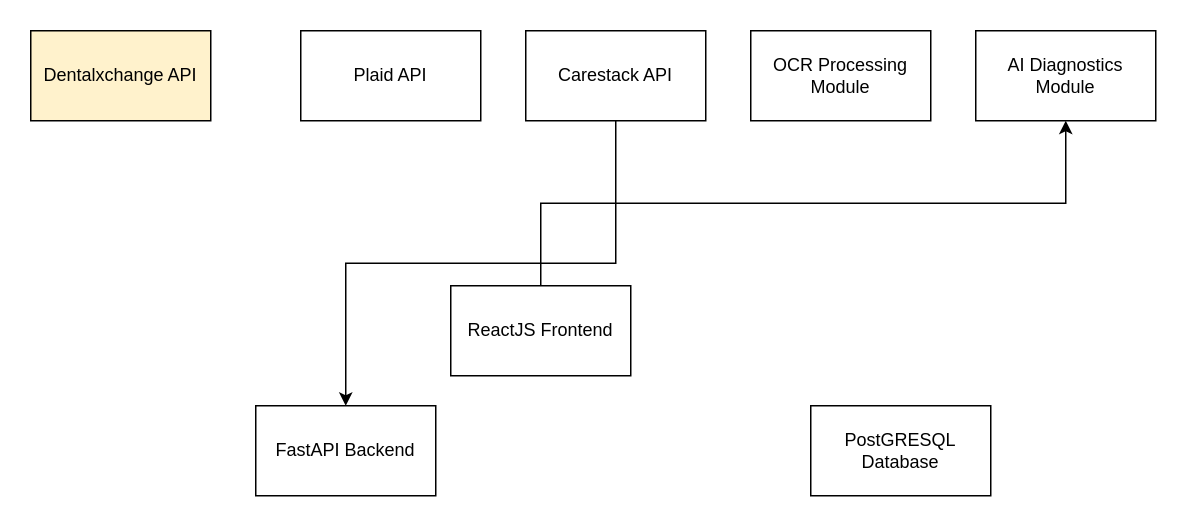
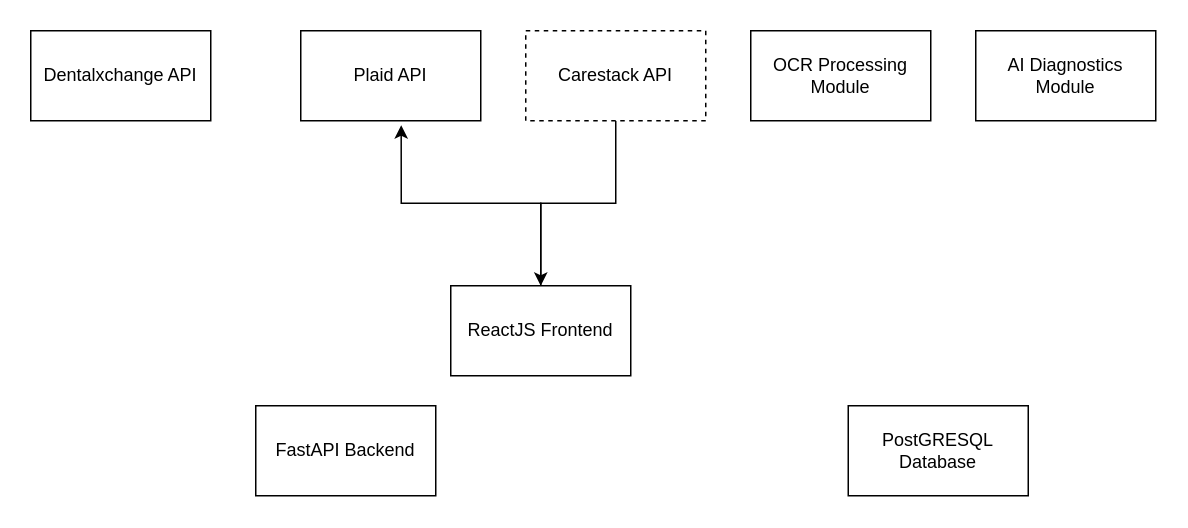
(121, 76) -> (121, 76)
(616, 76) -> (616, 76)
(878, 203) -> (435, 203)
(447, 263) -> (616, 122)
(901, 451) -> (938, 451)
